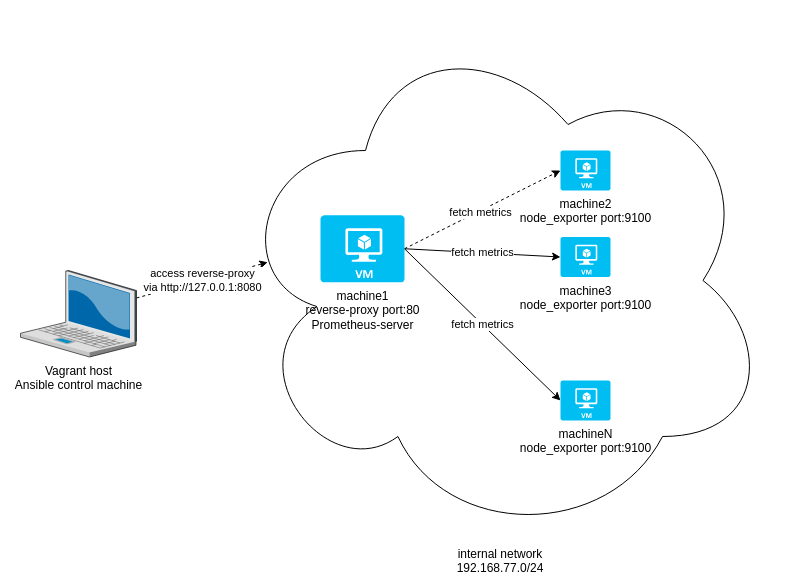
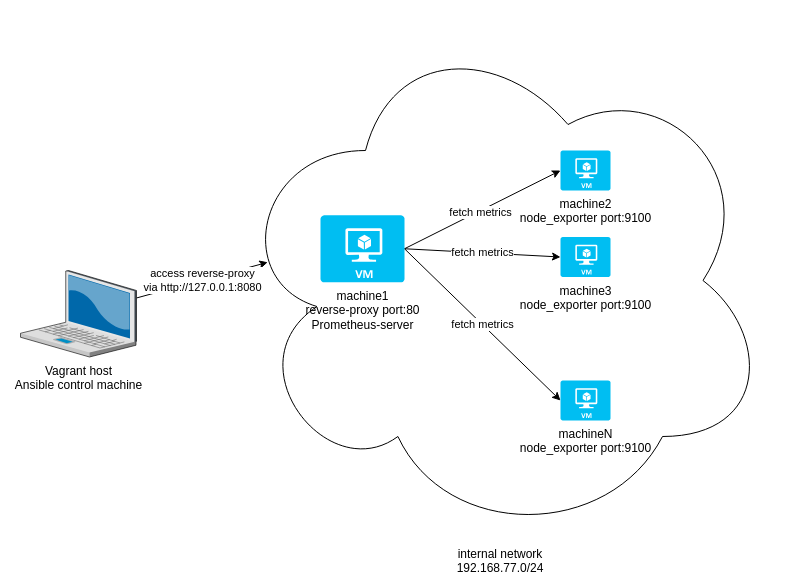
(523, 190) -> (523, 190)
(143, 296) -> (143, 296)
